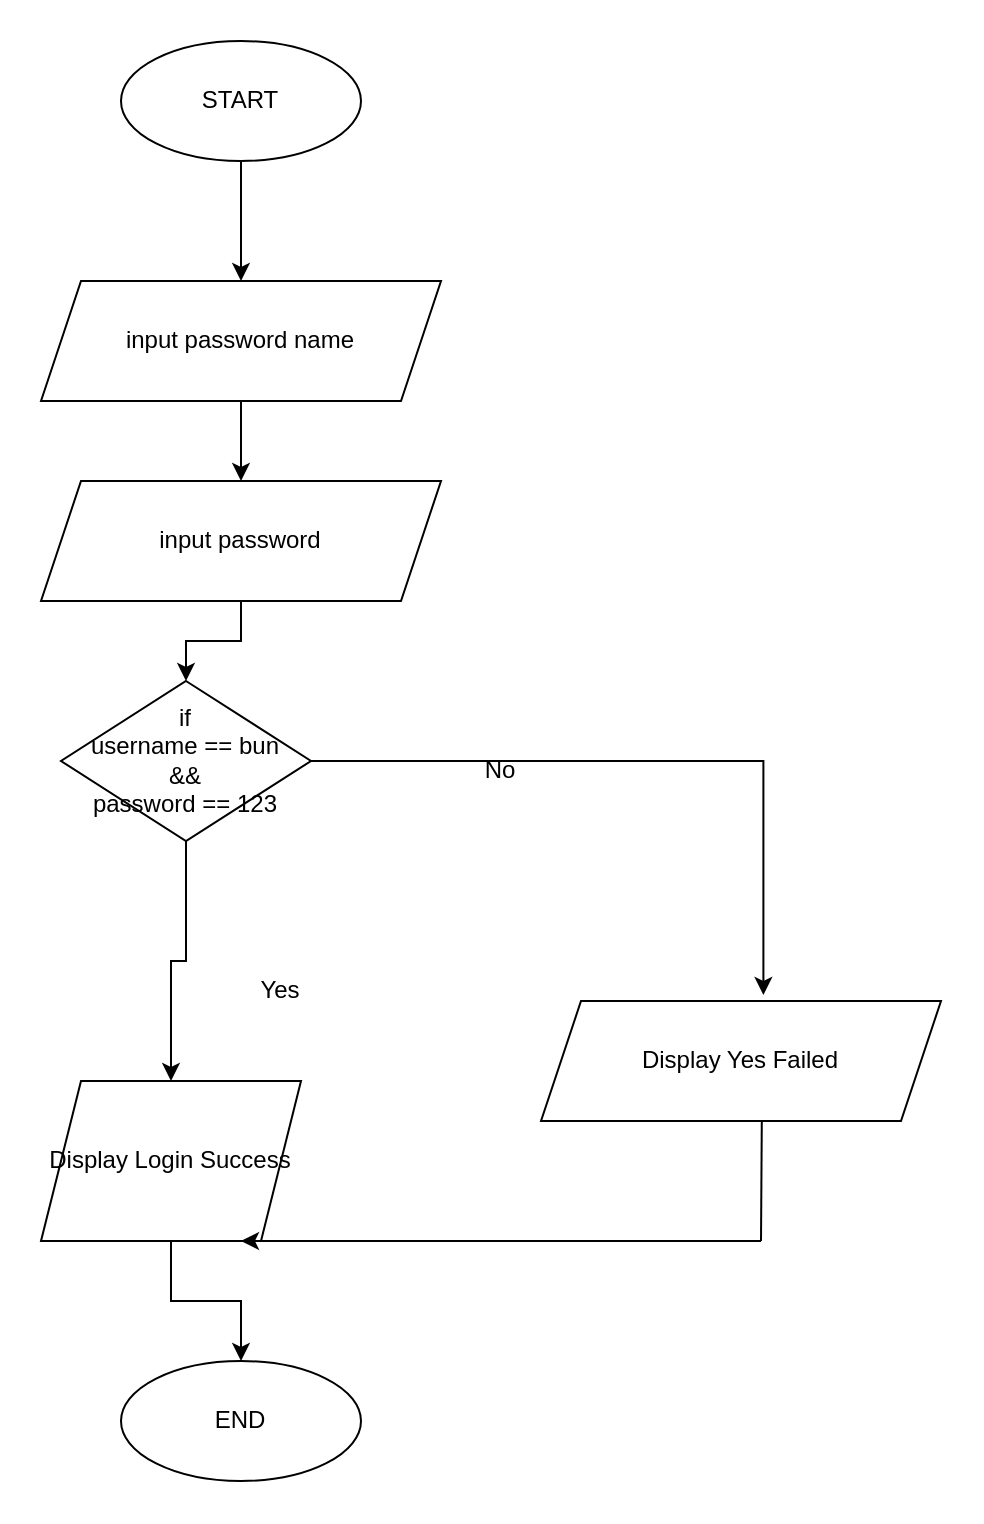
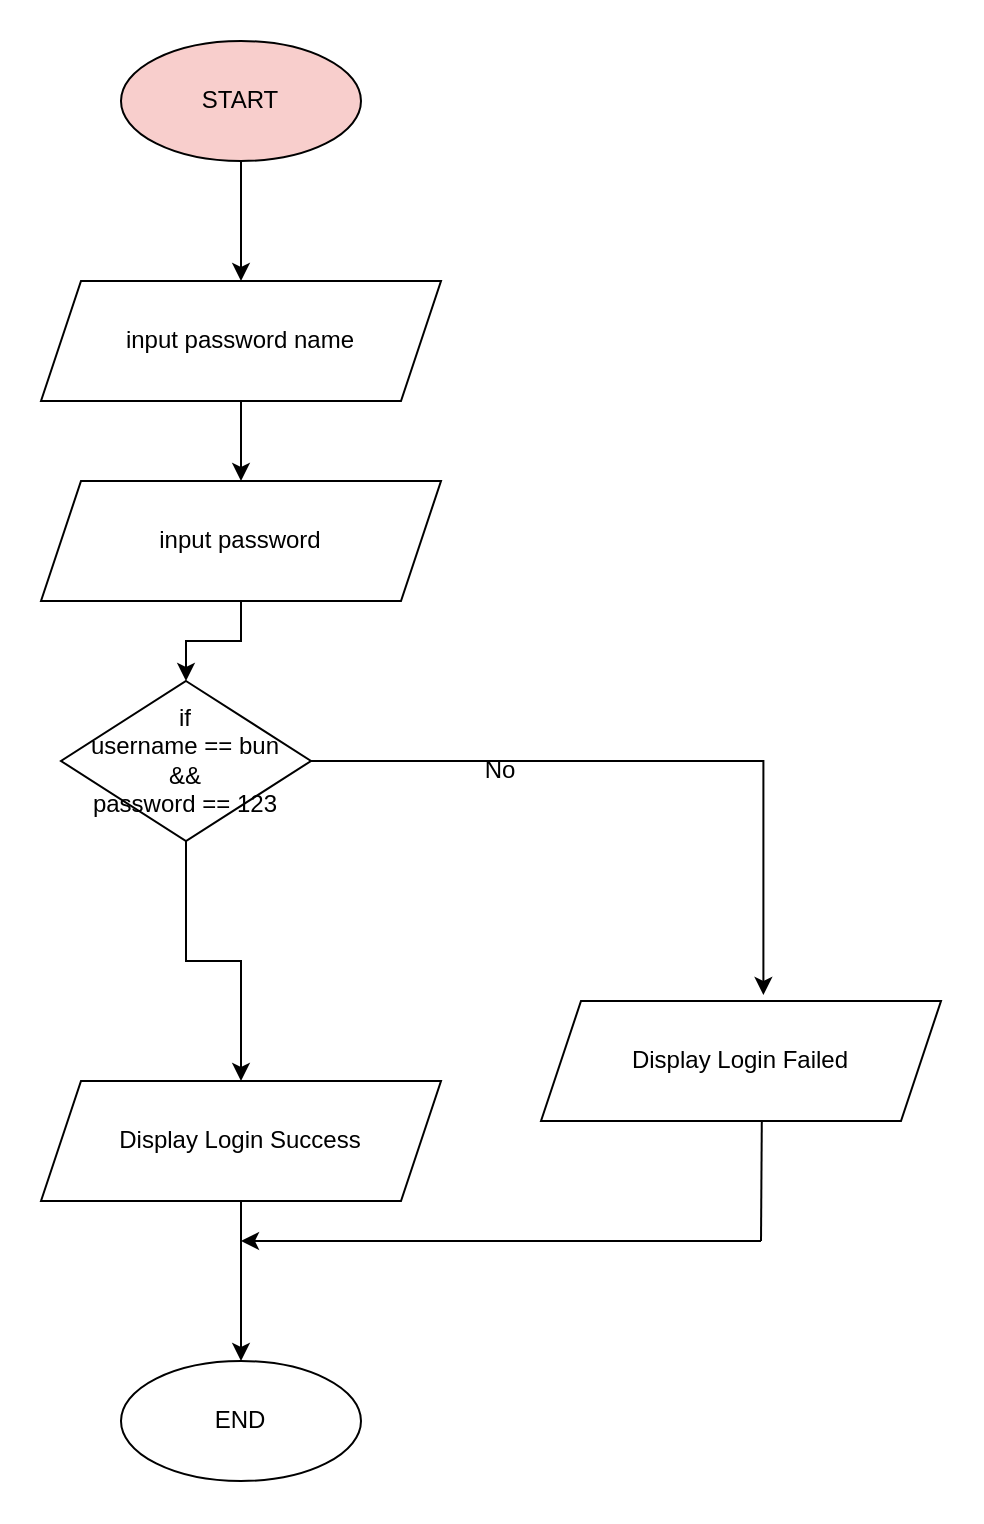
(241, 101) -> (241, 101)
(281, 991) -> none
(741, 1061) -> (741, 1061)
(171, 1161) -> (241, 1141)
